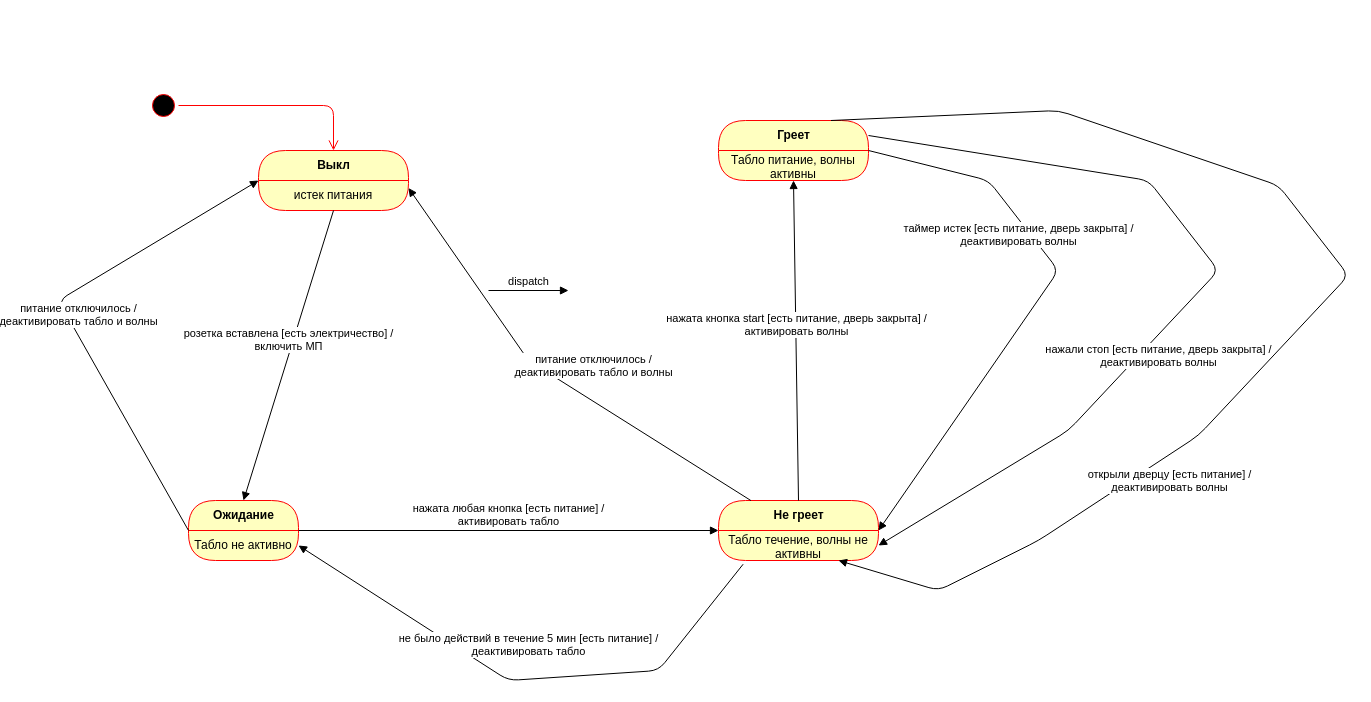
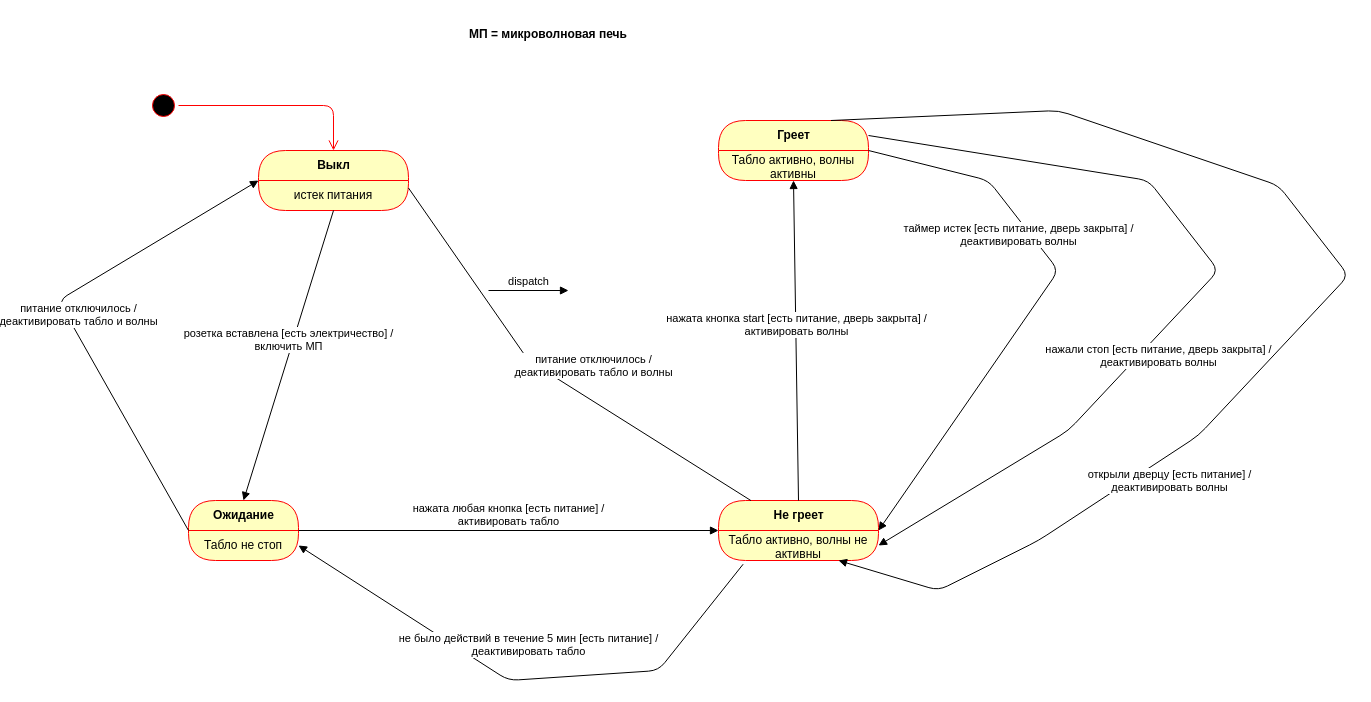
none -> (549, 34)
(794, 166) -> (794, 166)
(414, 195) -> (411, 192)
(244, 546) -> (244, 546)
(799, 546) -> (799, 546)
